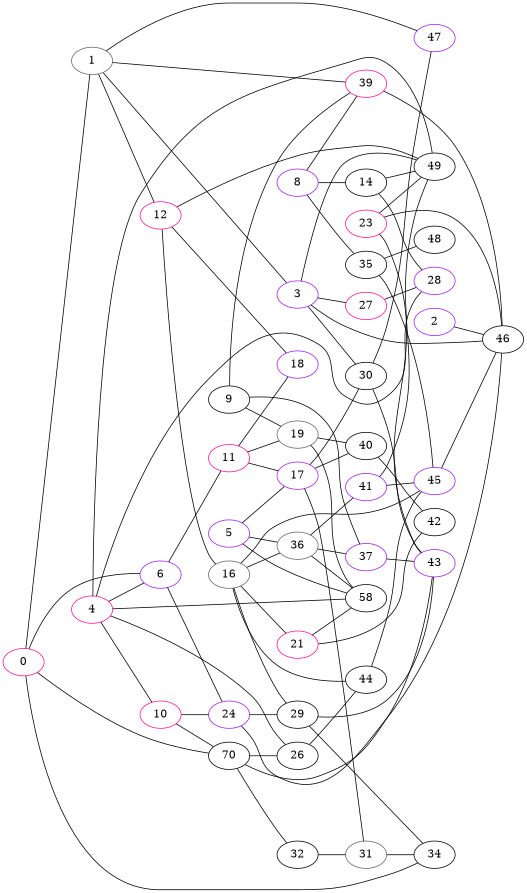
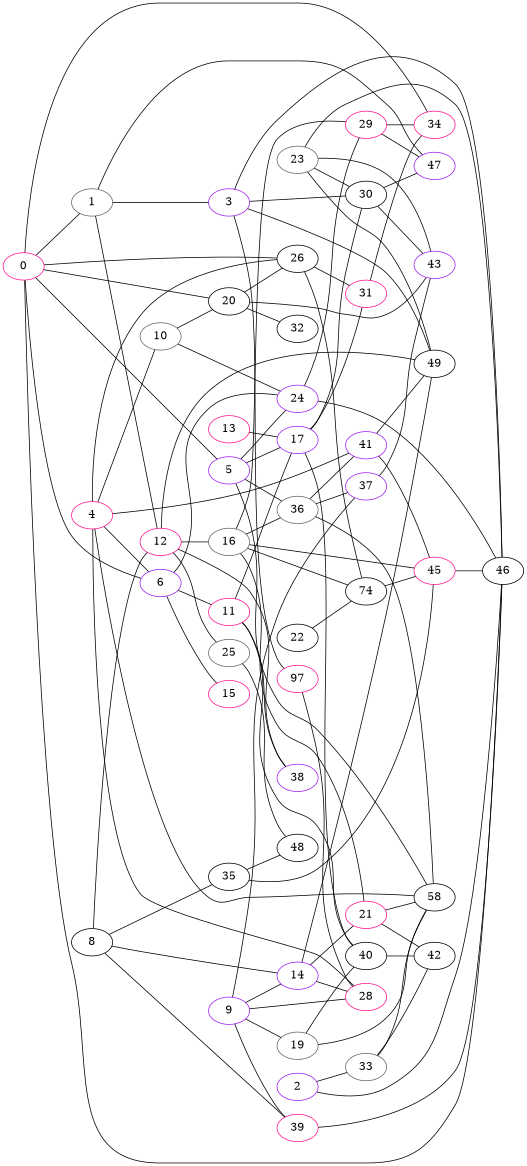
(229, 72) -> none
none -> (332, 177)
(298, 183) -> (92, 942)
(366, 183) -> (298, 976)
(139, 198) -> (234, 495)
(366, 224) -> (298, 160)
none -> (160, 258)
(435, 281) -> (366, 997)
(366, 306) -> (298, 679)
(298, 365) -> (298, 778)
none -> (135, 377)
(229, 400) -> (229, 1011)
none -> (229, 429)
none -> (268, 430)
(263, 446) -> (276, 795)
(435, 481) -> (435, 571)
none -> (298, 638)
none -> (229, 653)
(366, 680) -> (366, 591)
(394, 693) -> (400, 145)
none -> (229, 694)
(161, 715) -> (161, 336)
(298, 715) -> (366, 125)
none -> (108, 728)
(229, 756) -> (229, 301)
(332, 855) -> (335, 278)
(366, 855) -> (366, 294)
(435, 855) -> (435, 125)
none -> (329, 948)
none -> (263, 993)
none -> (298, 1004)
none -> (366, 1067)
none -> (119, 1152)
